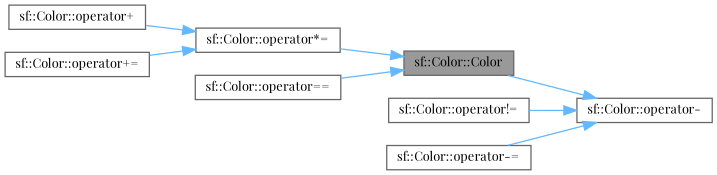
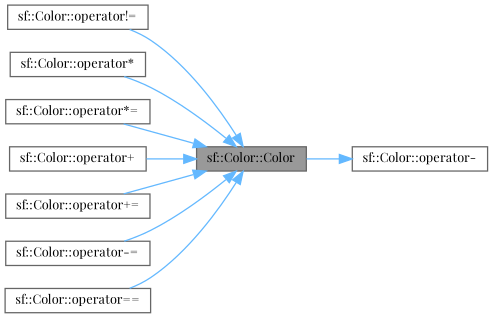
(164, 28) -> (165, 159)
(166, 53) -> (158, 184)
none -> (78, 64)
(547, 110) -> (190, 75)
(546, 136) -> (178, 215)
